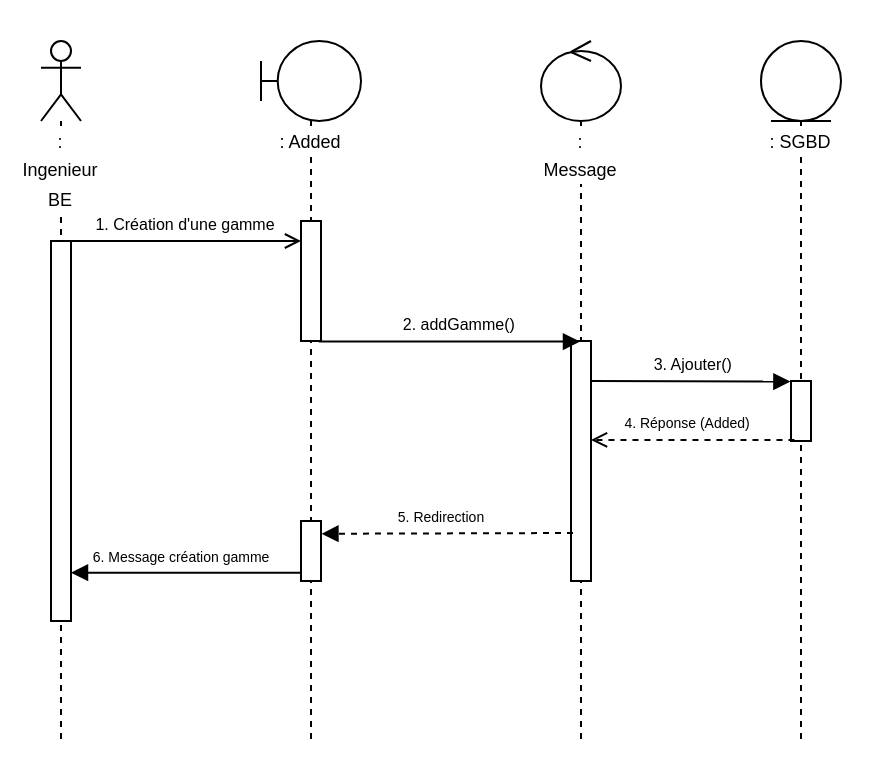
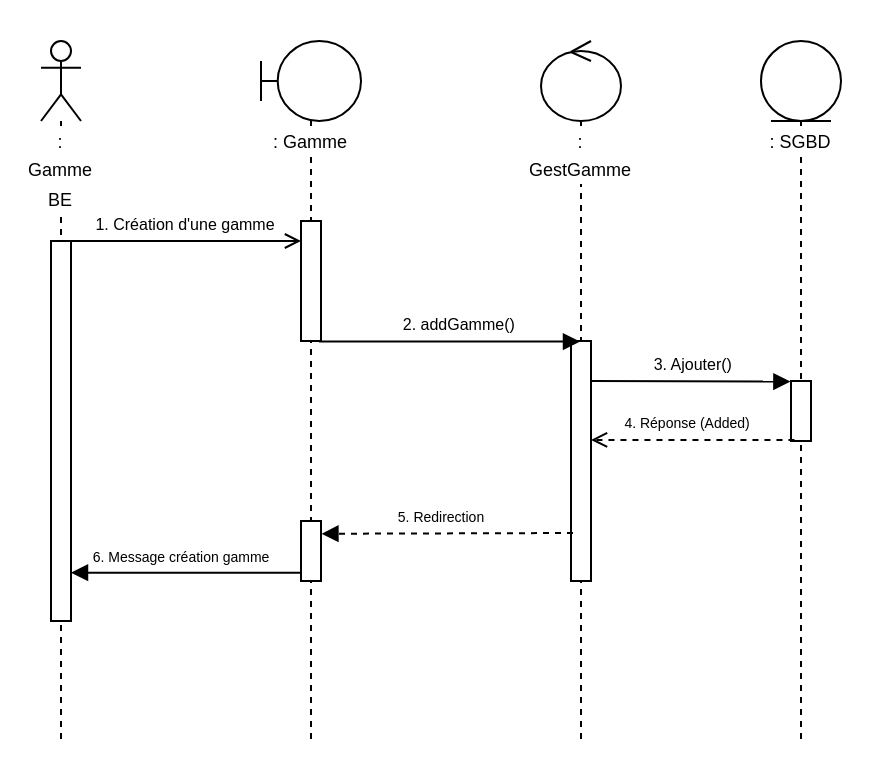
(311, 141) -> (311, 141)
(581, 156) -> (581, 156)
(61, 199) -> (61, 185)
